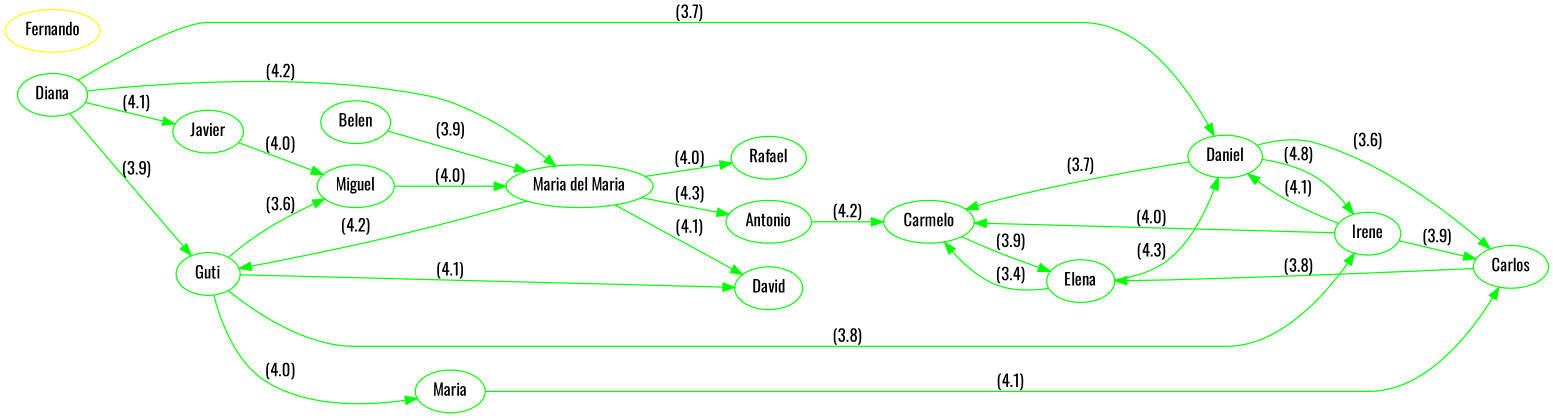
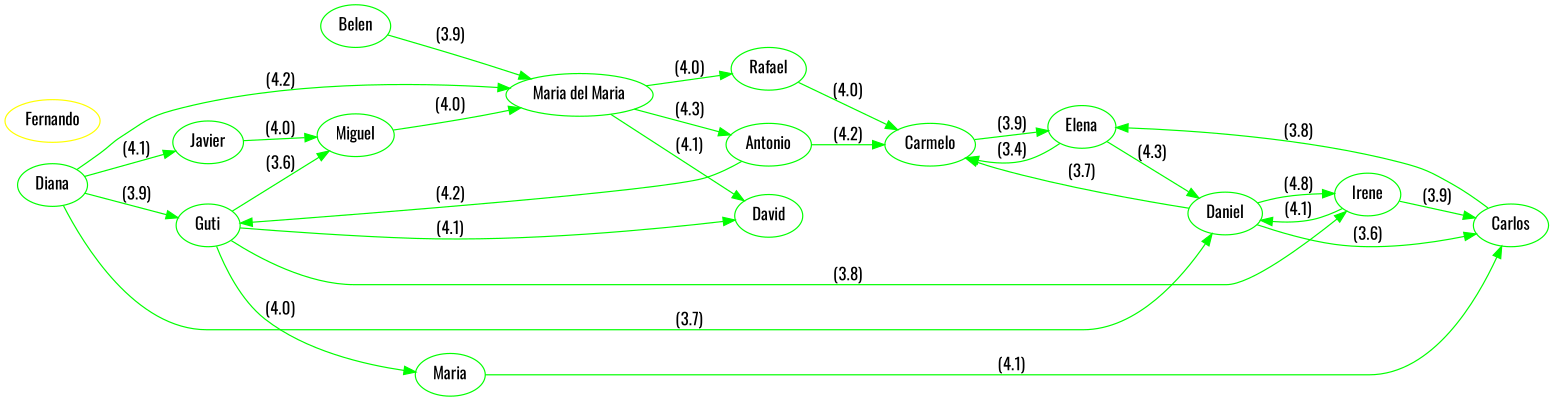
(1160, 228) -> (842, 103)
(390, 237) -> (499, 202)
